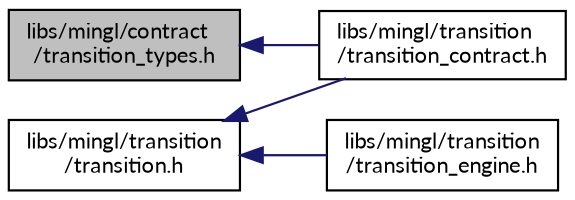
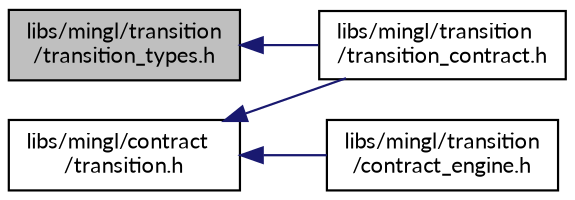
(124, 45) -> (124, 45)
(124, 155) -> (124, 155)
(442, 155) -> (442, 155)
